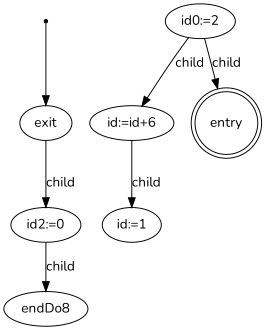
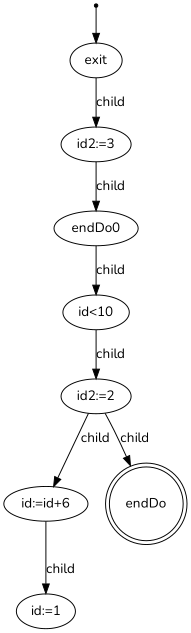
(200, 21) -> (96, 396)
(226, 123) -> (146, 504)
(46, 225) -> (96, 144)
(46, 309) -> (96, 228)
none -> (96, 312)
